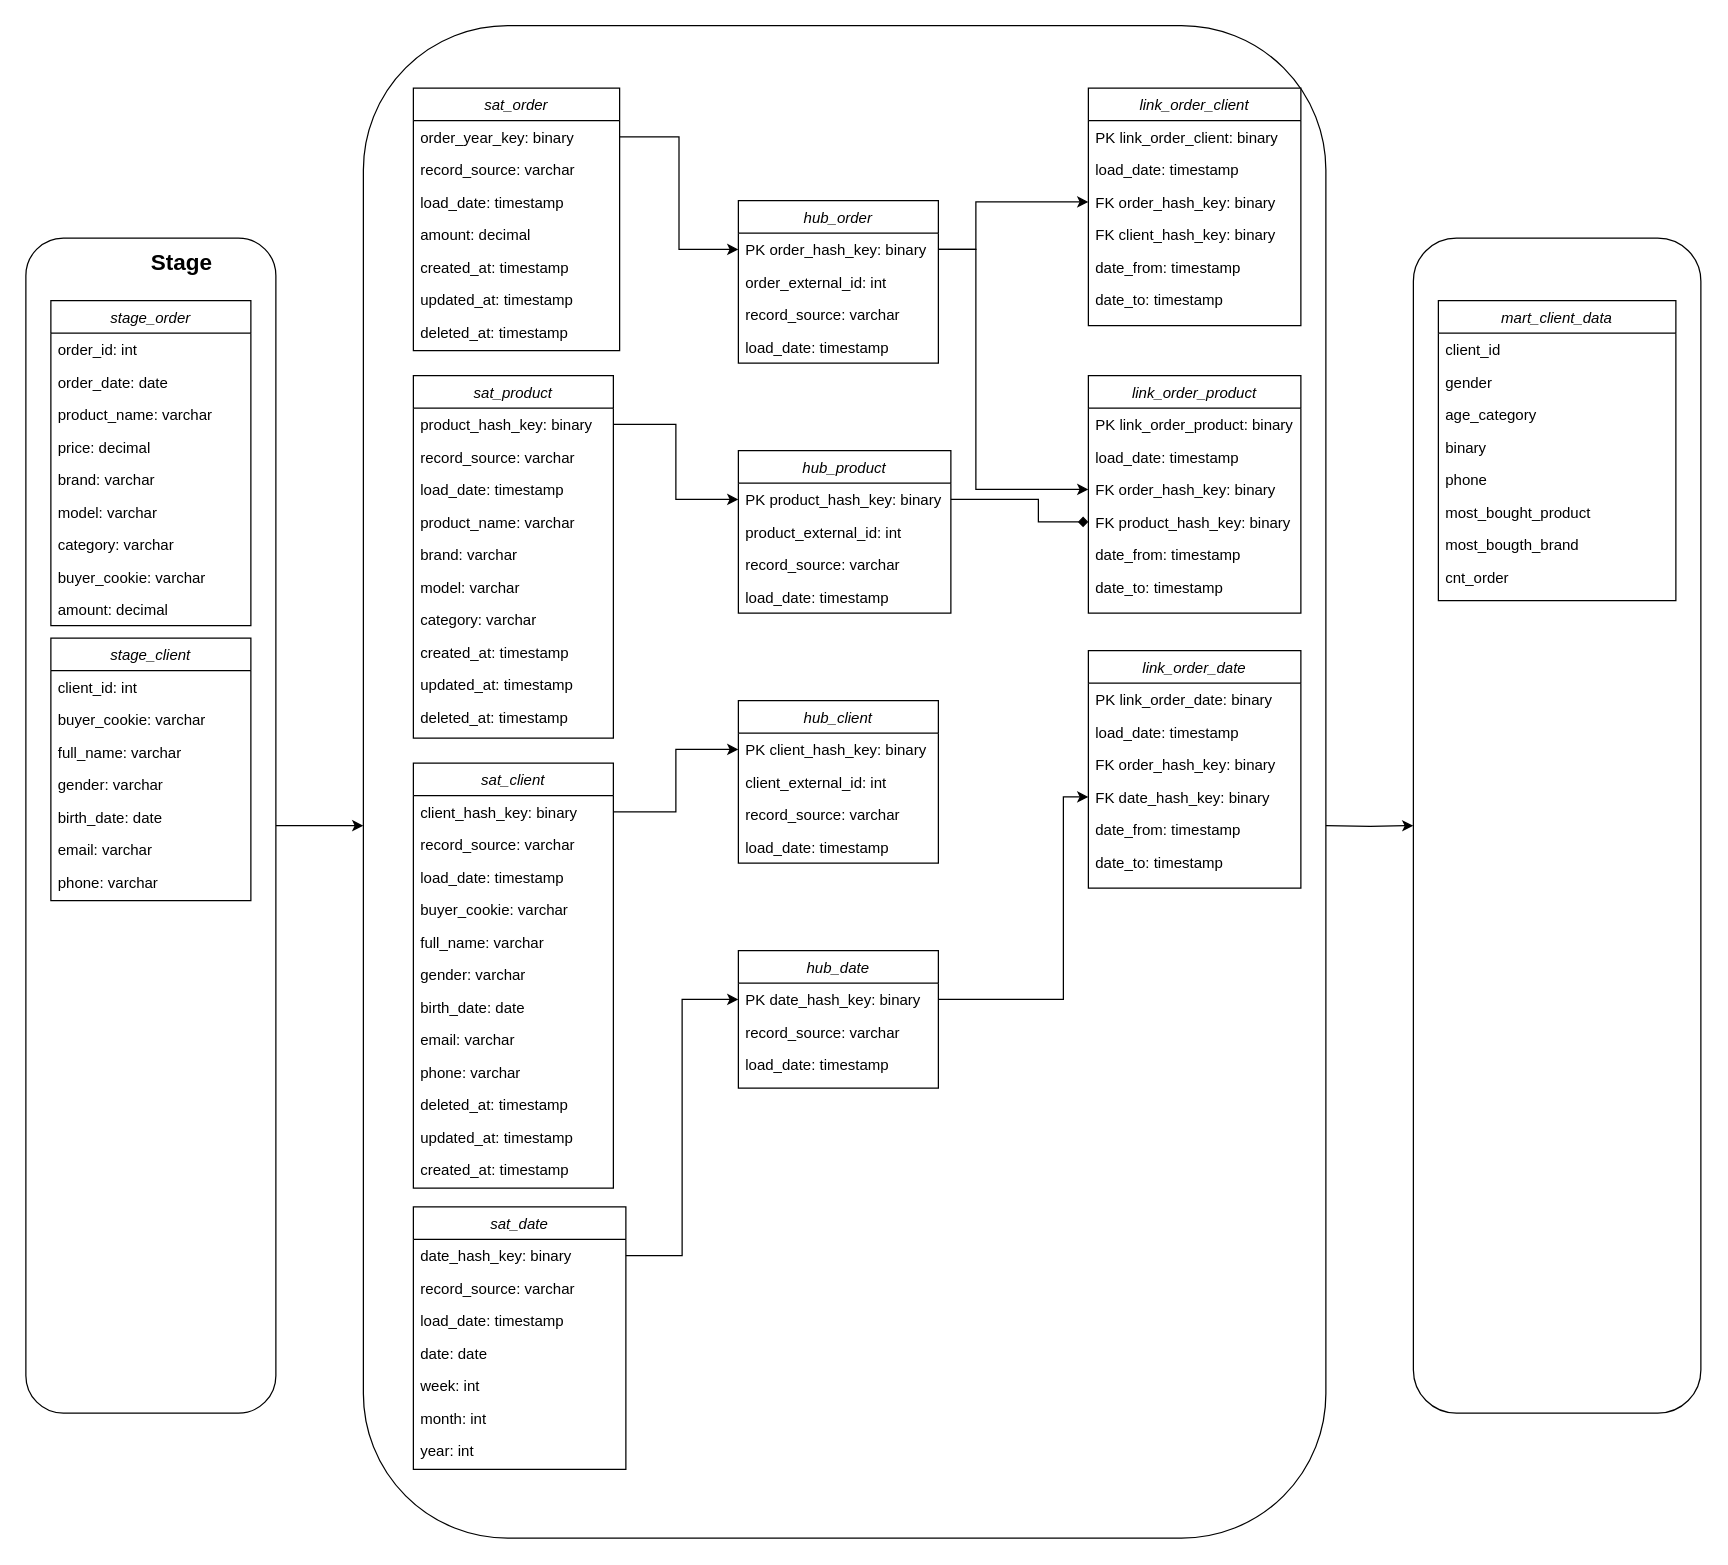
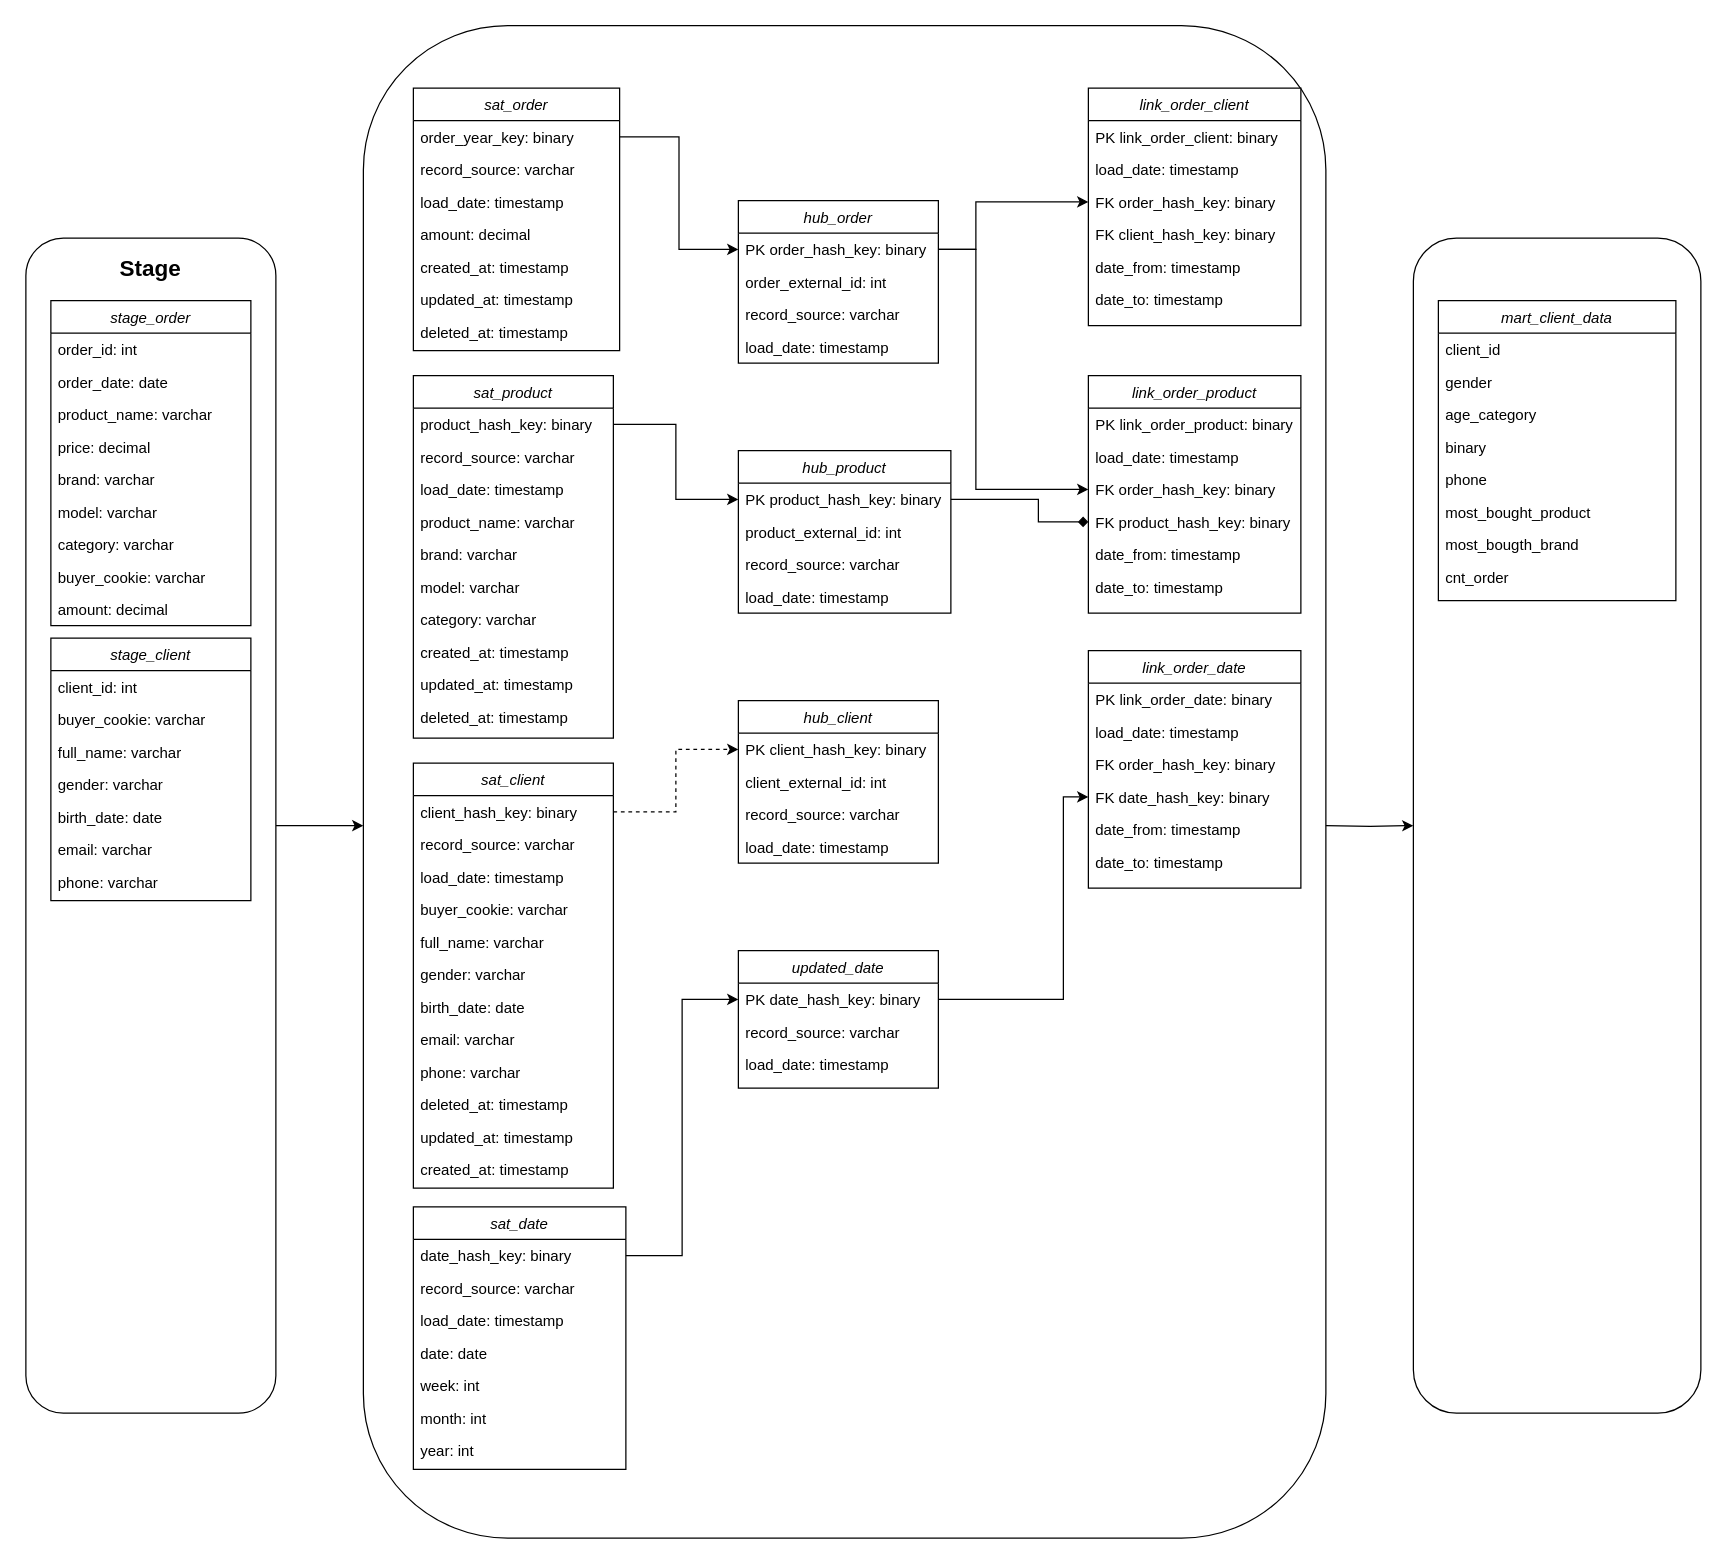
(182, 263) -> (151, 269)
(676, 784) -> (676, 784)
(838, 968) -> (838, 968)
